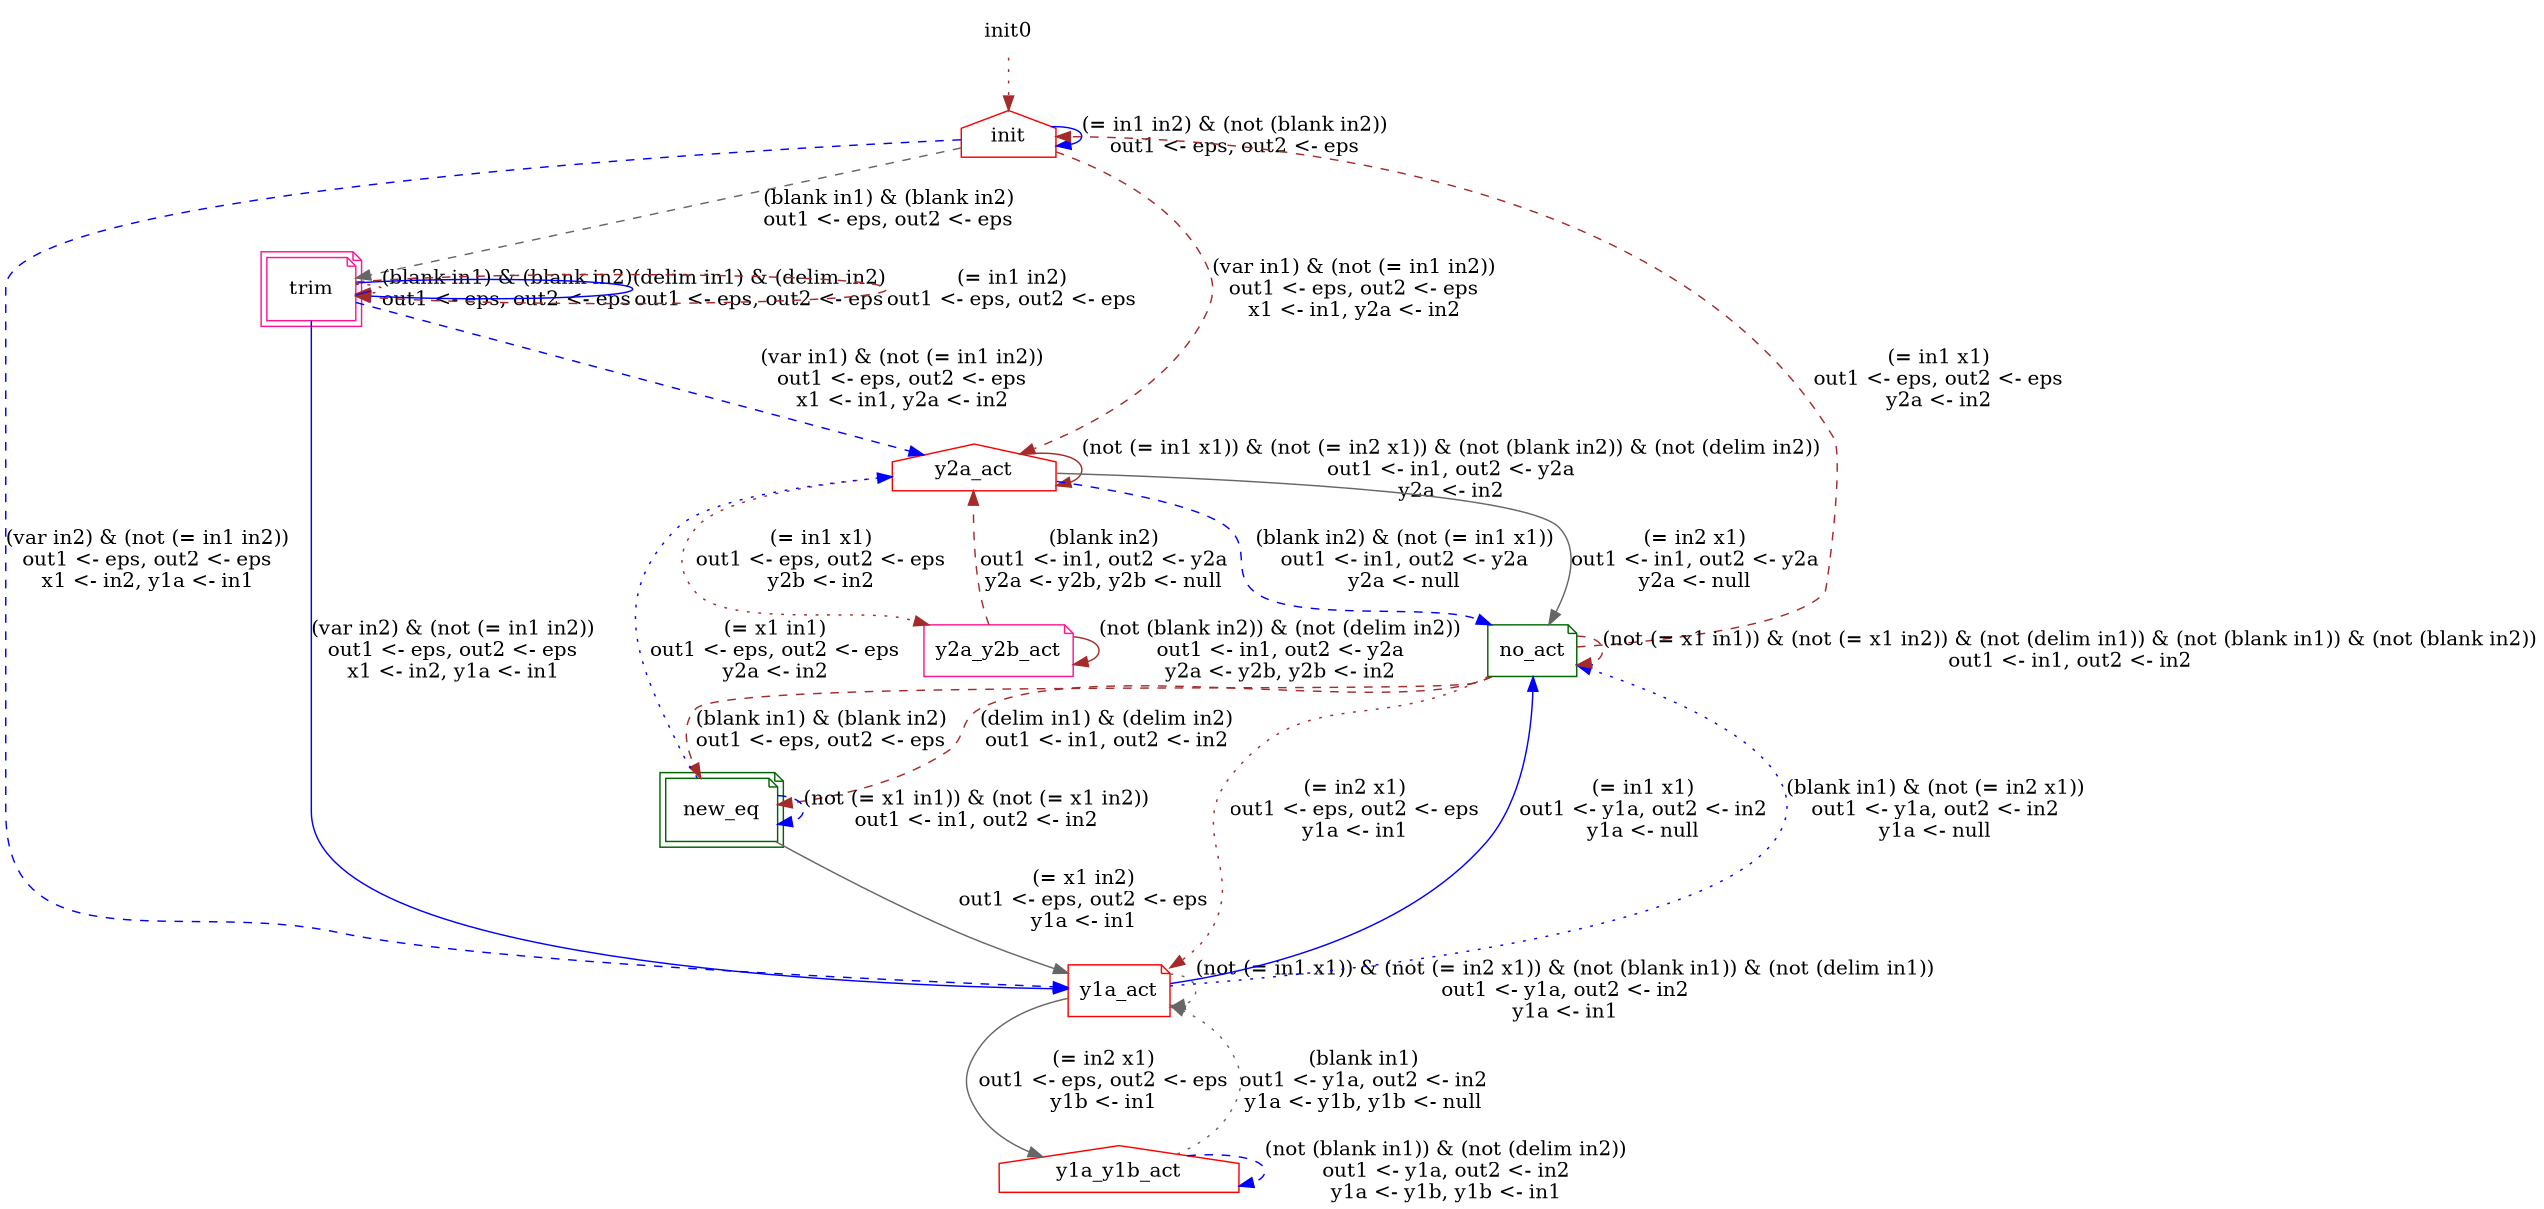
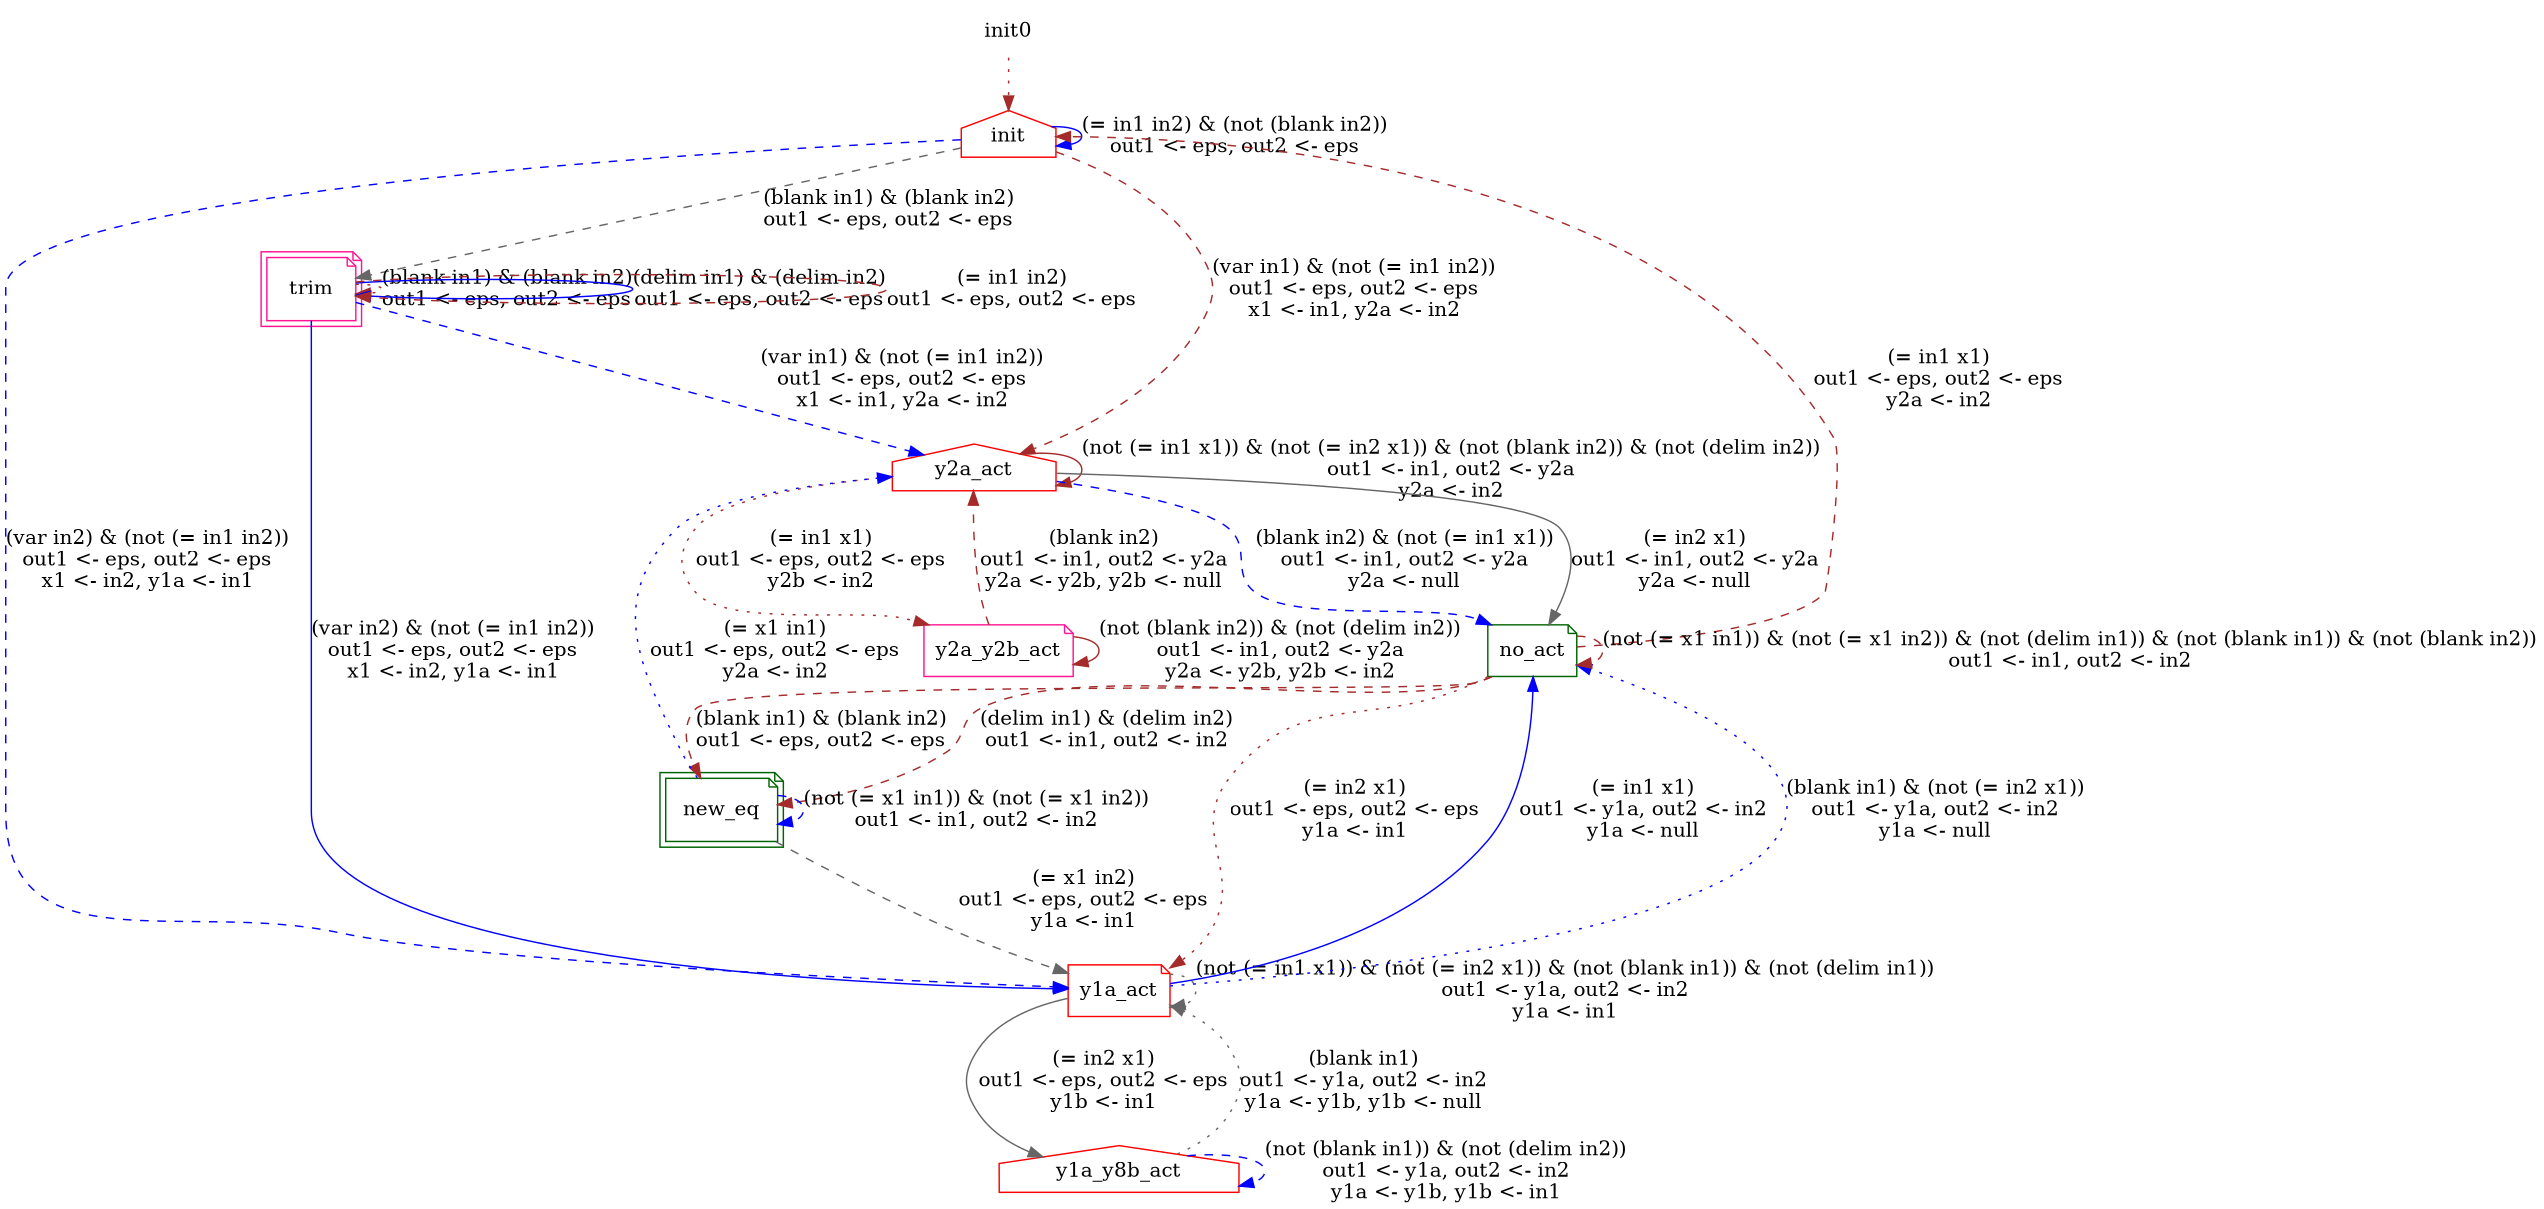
(912, 912) -> (912, 912)
(1119, 1171) -> (1119, 1171)
